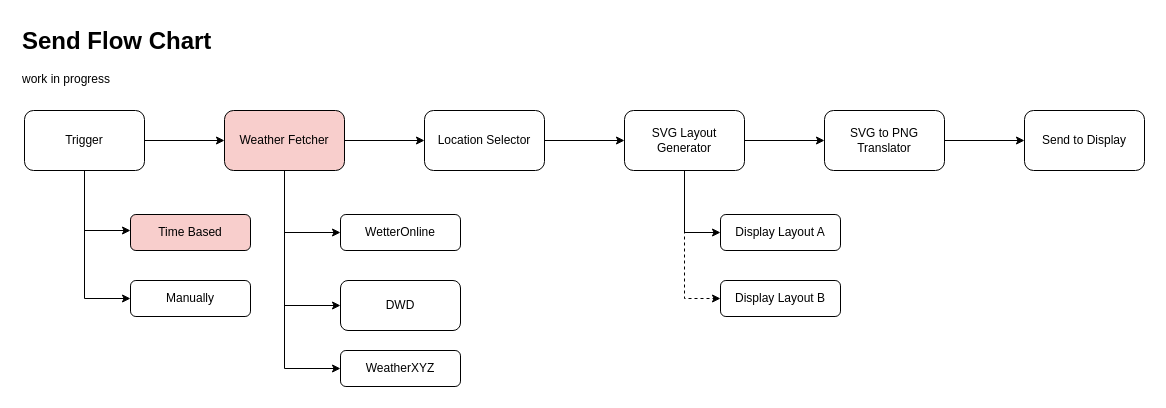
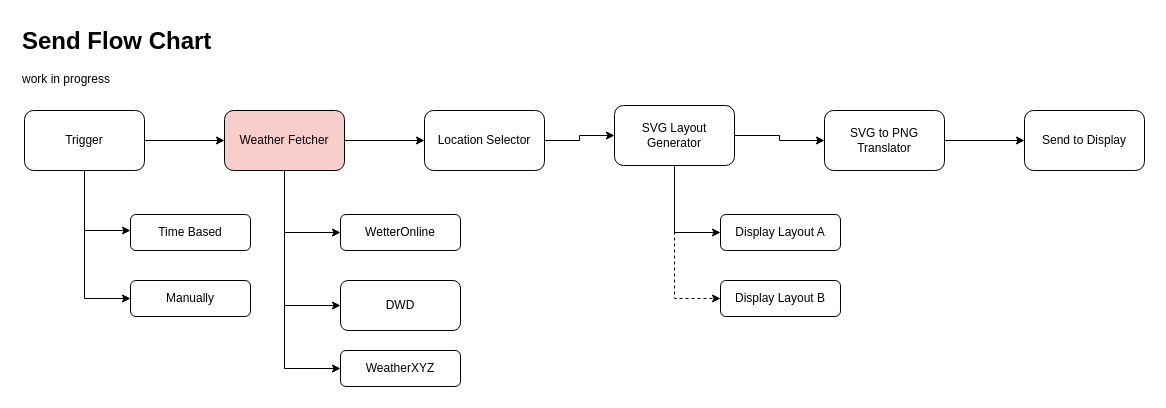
(685, 141) -> (675, 136)
(191, 233) -> (191, 233)
